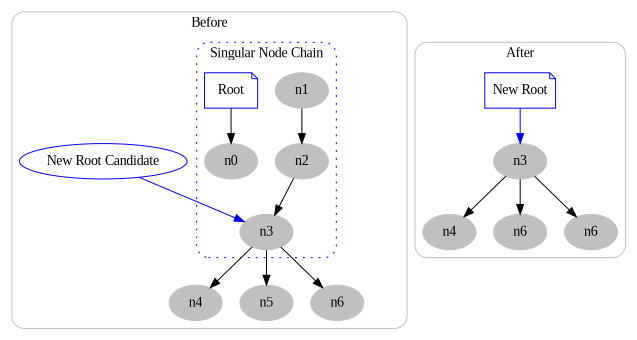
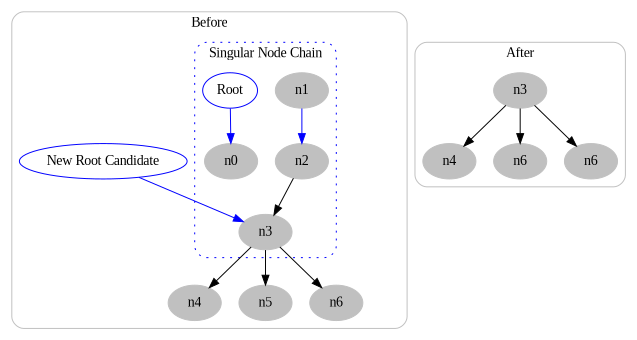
(231, 90) -> (230, 90)
(520, 90) -> none
(231, 121) -> (231, 121)
(302, 121) -> (302, 121)
